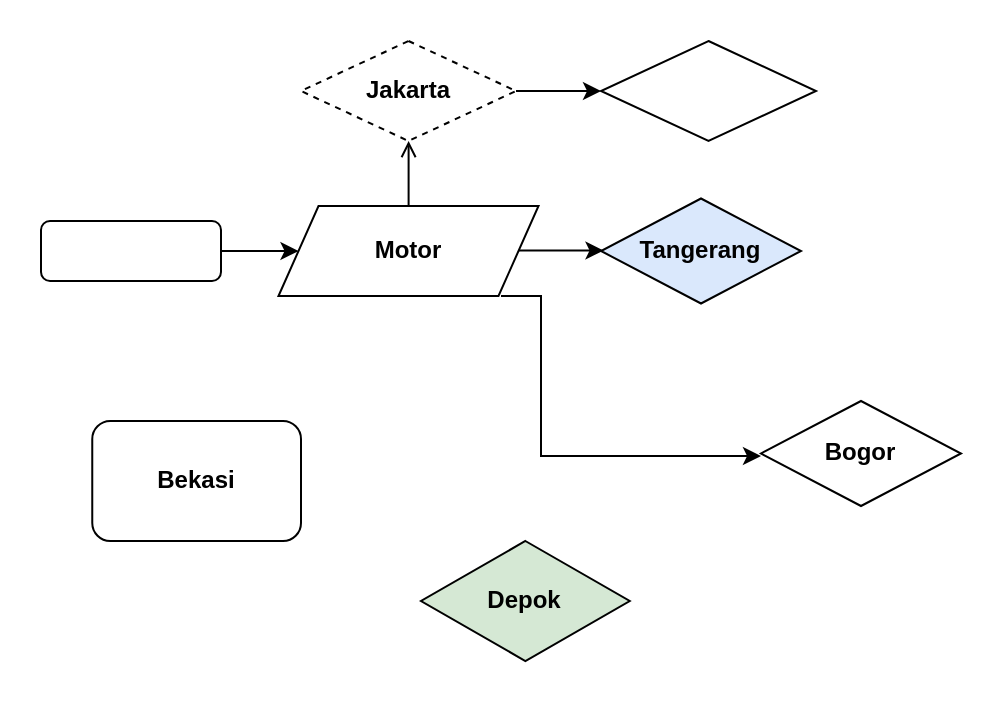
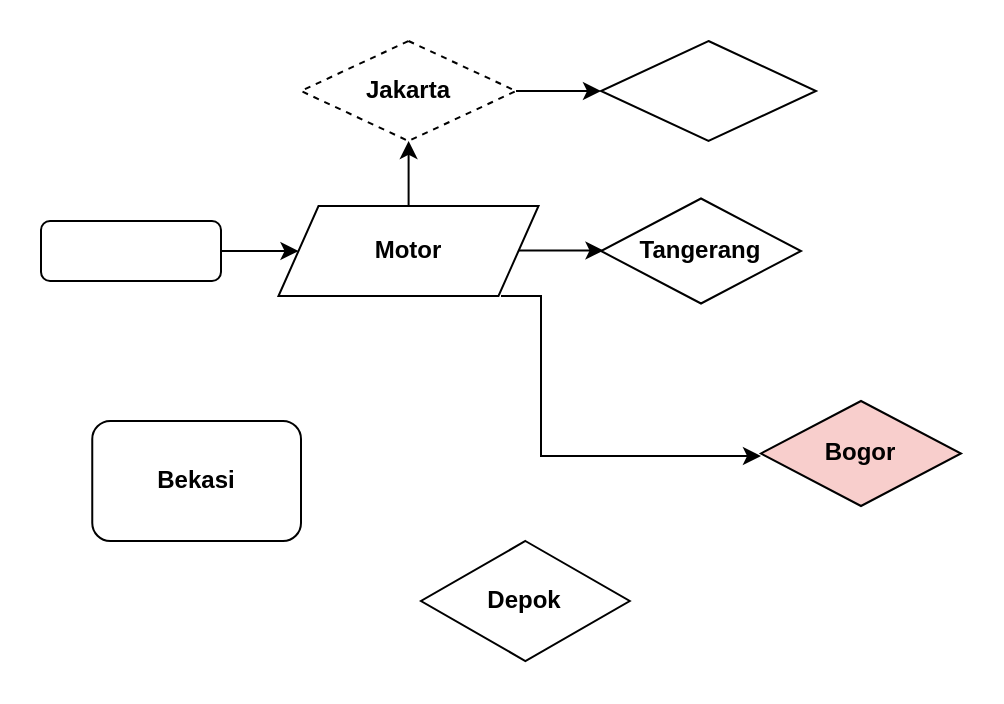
(409, 152) -> (409, 156)
(701, 251) -> (701, 251)
(861, 454) -> (861, 454)
(525, 601) -> (525, 601)
